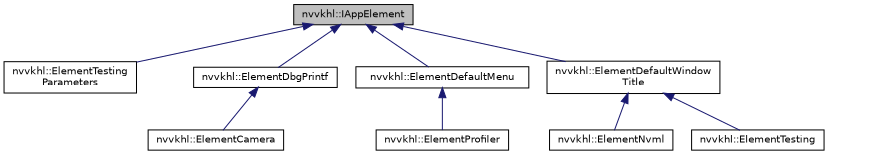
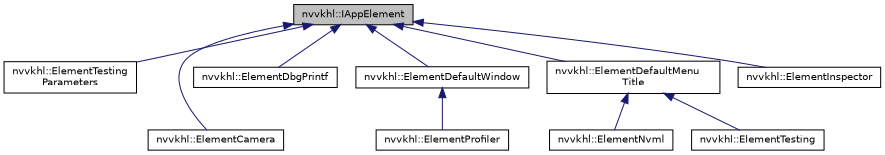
(442, 77) -> (442, 77)
(633, 77) -> (633, 77)
none -> (809, 77)
(237, 113) -> (188, 58)
